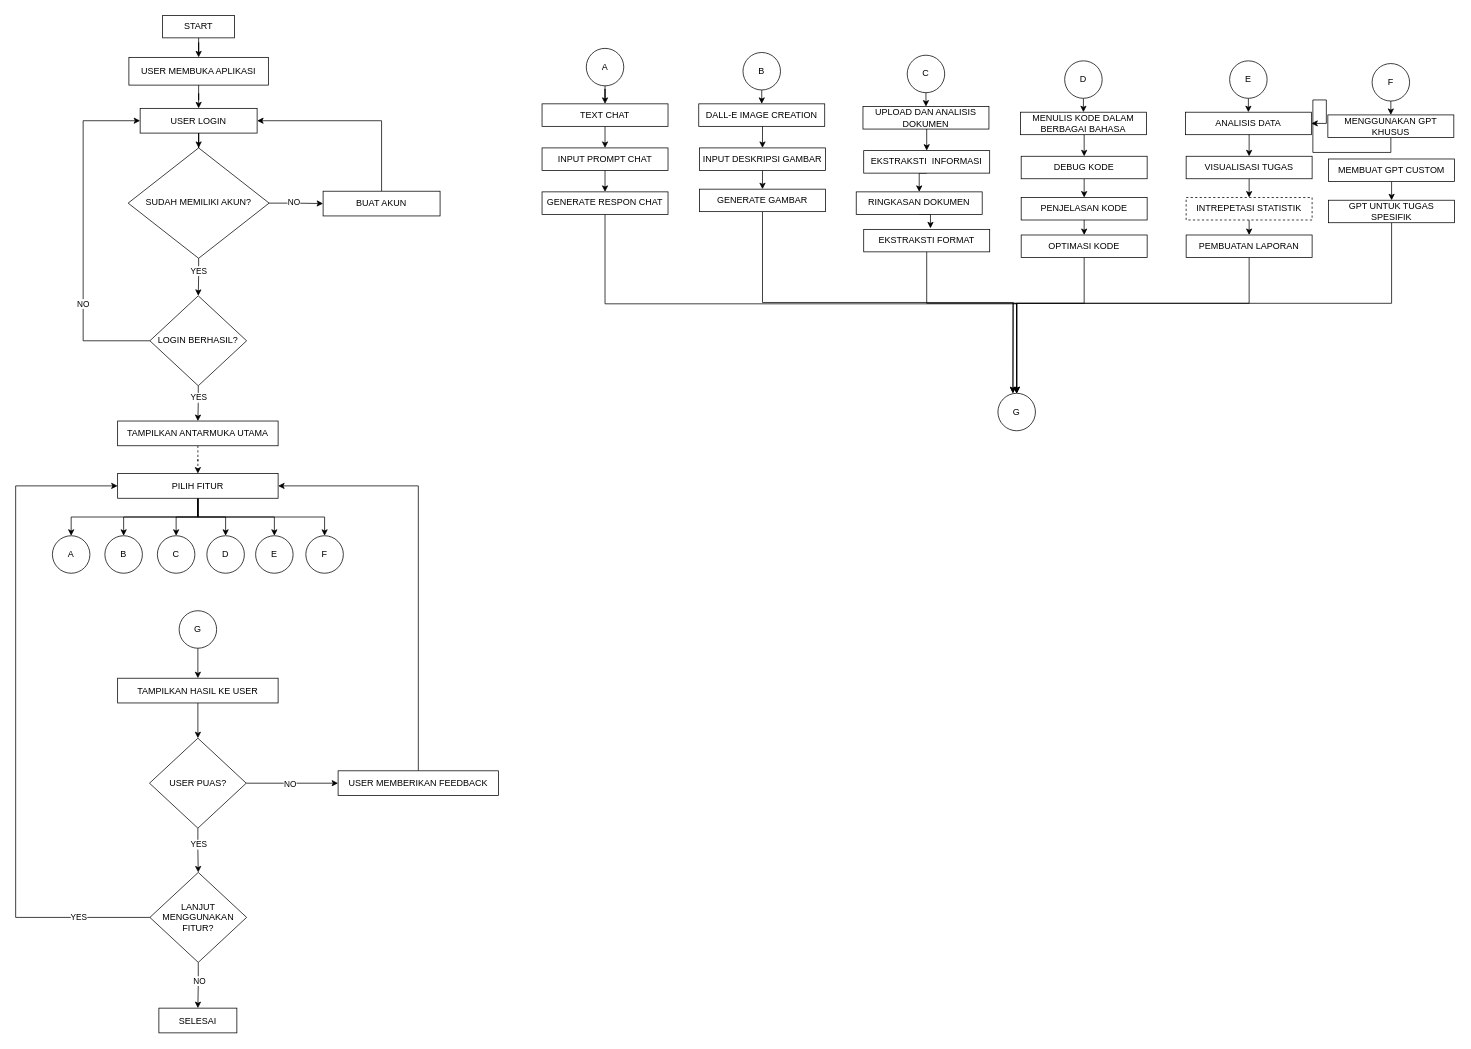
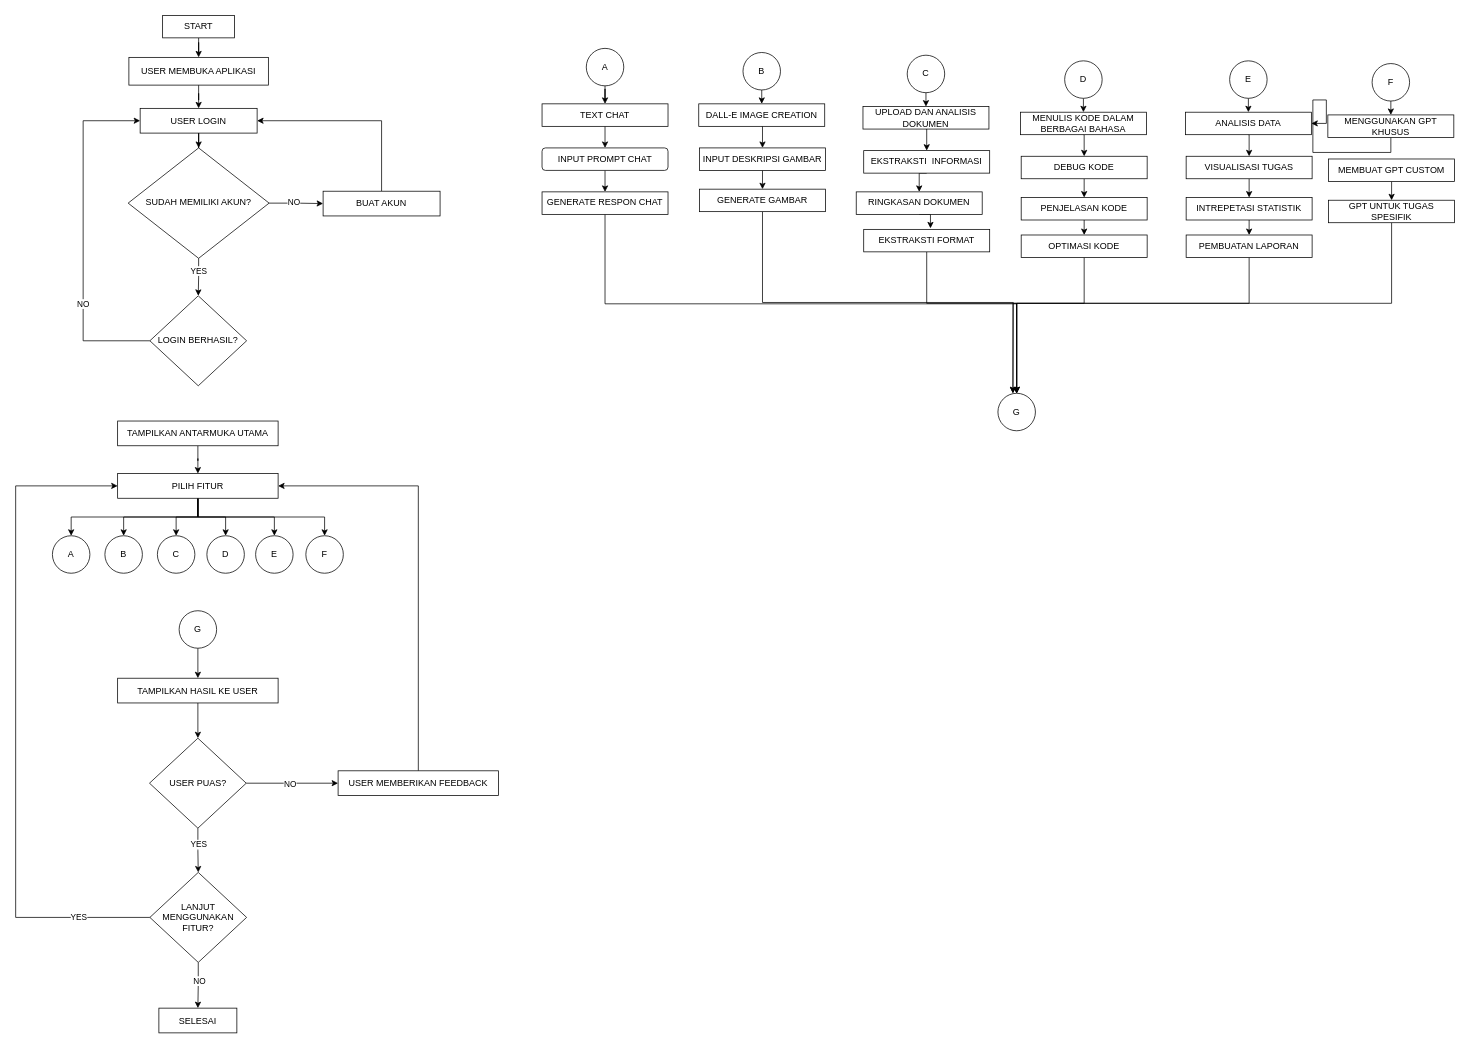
(605, 159) -> (605, 159)
(1249, 209) -> (1249, 209)
(198, 400) -> none
(198, 459) -> (198, 459)
